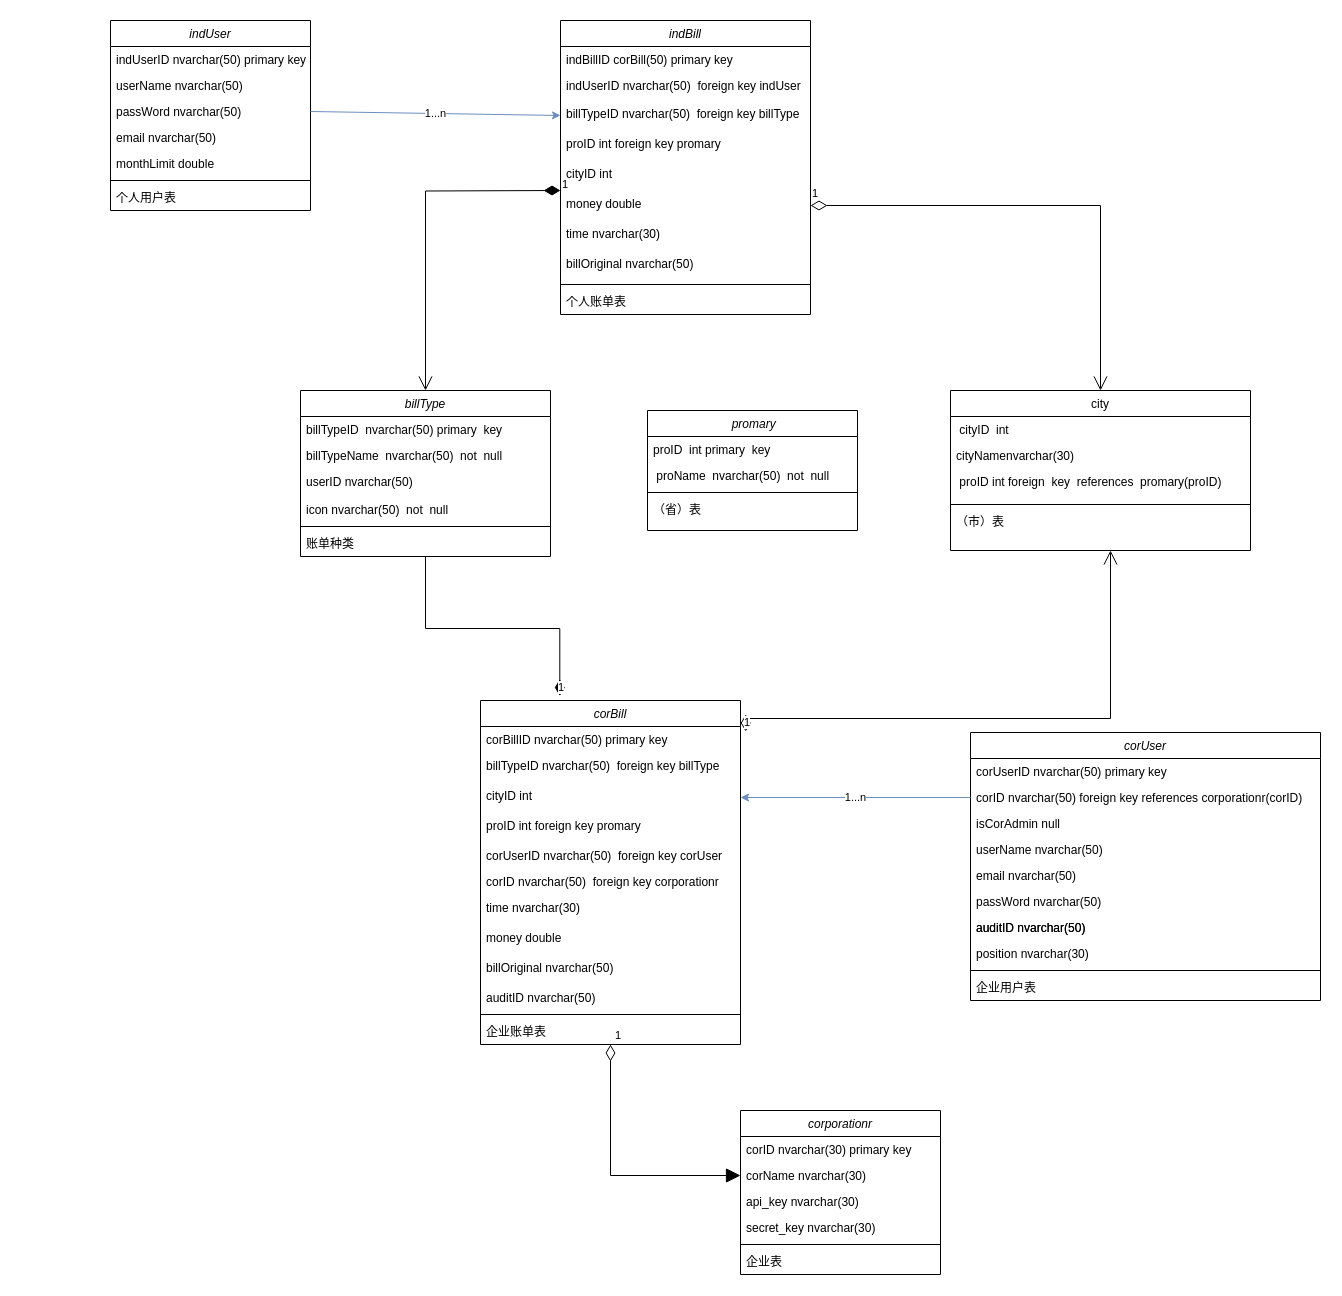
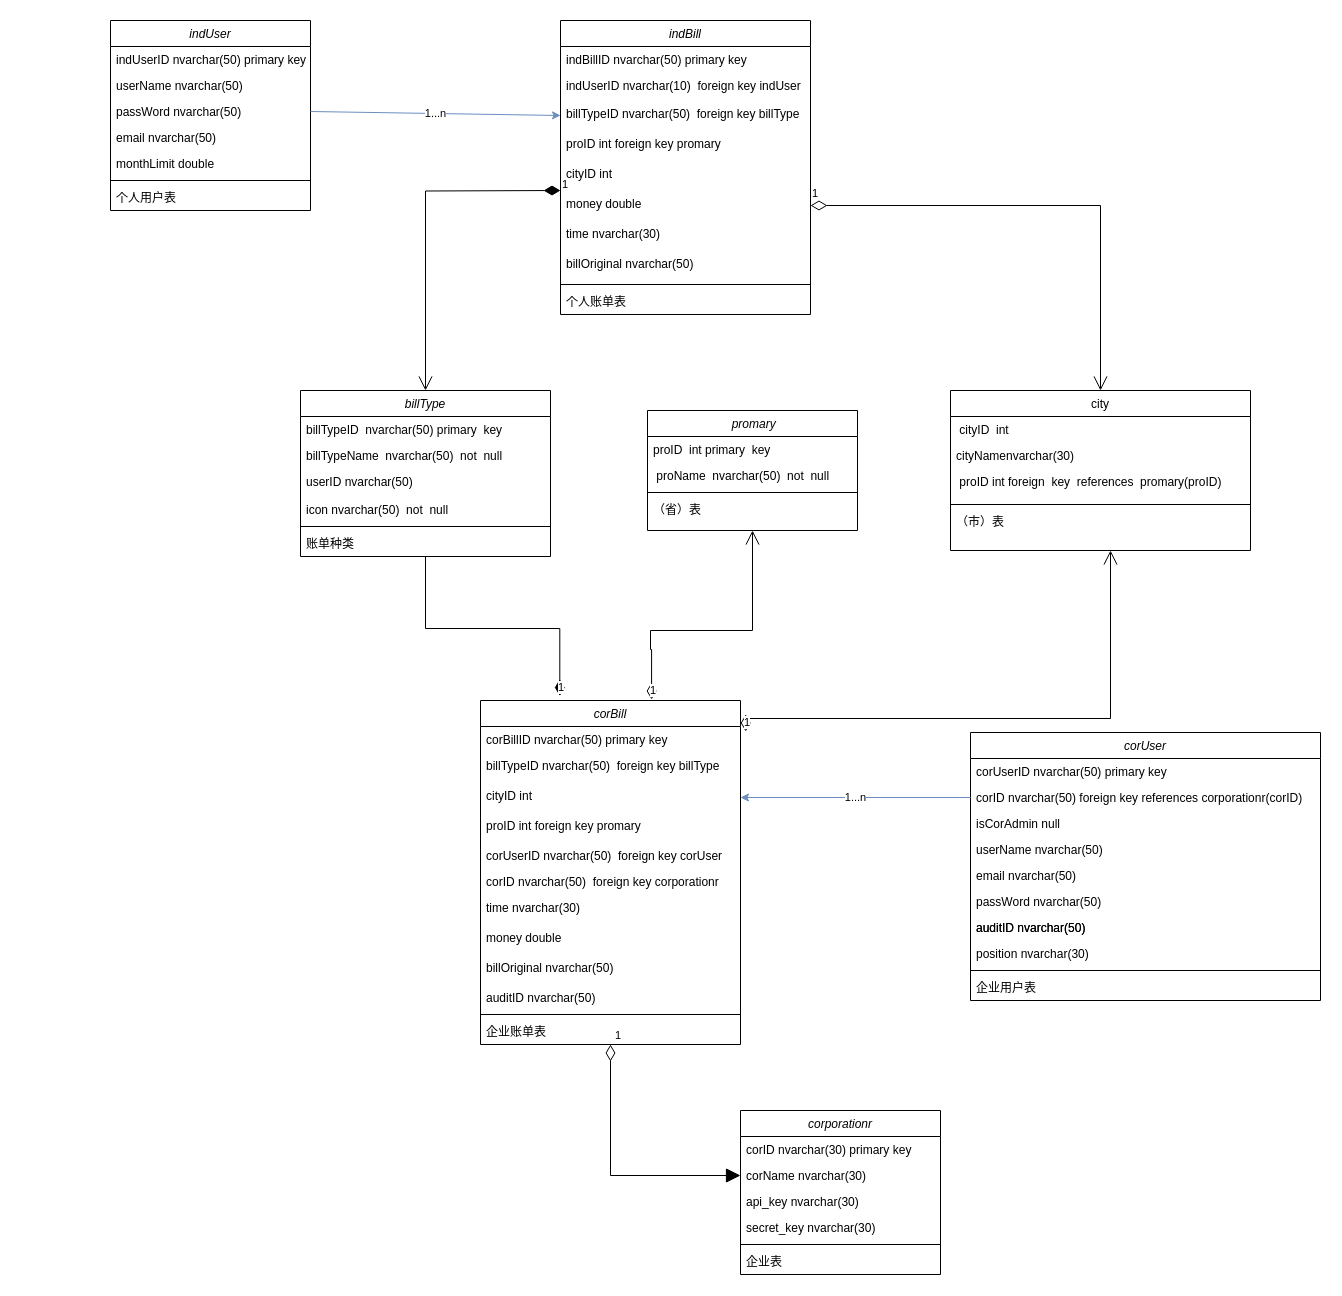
(660, 60) -> (668, 60)
(700, 86) -> (700, 86)
none -> (724, 631)
